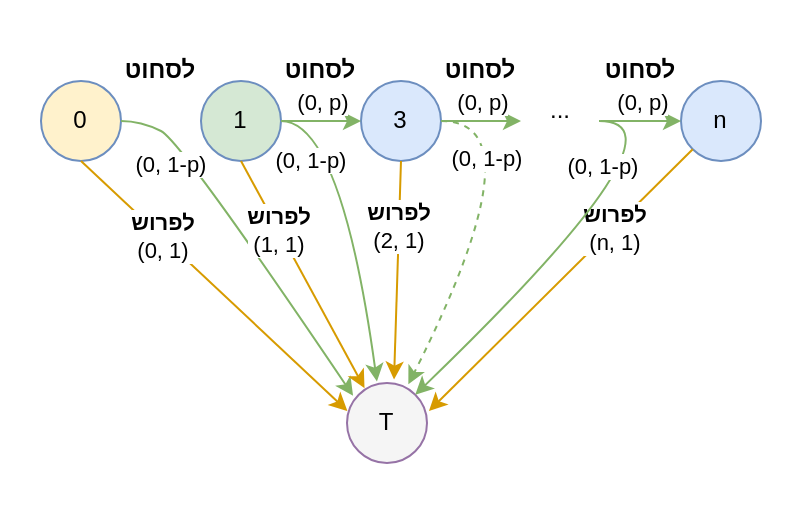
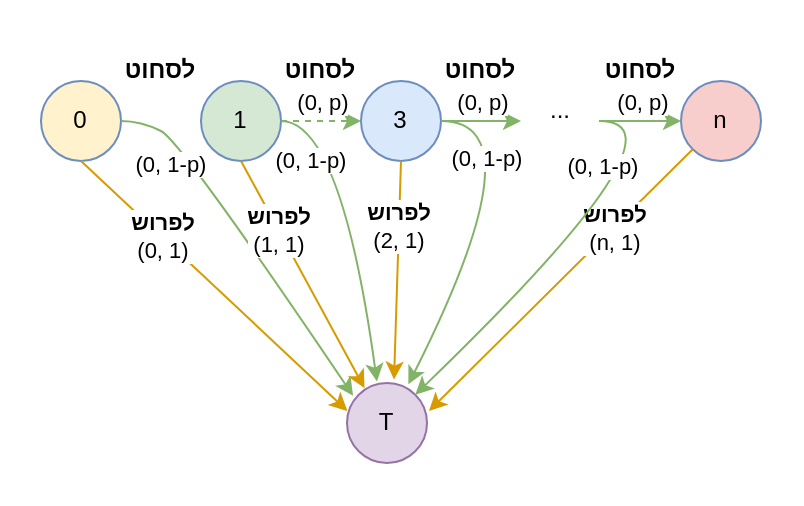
(318, 121) -> (318, 121)
(721, 121) -> (721, 121)
(460, 272) -> (460, 272)
(387, 423) -> (387, 423)
